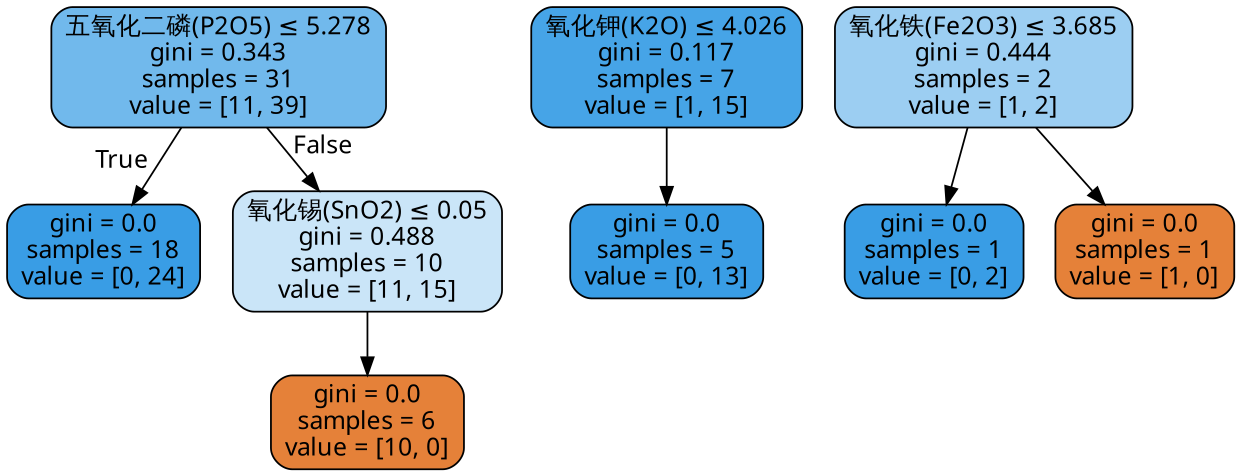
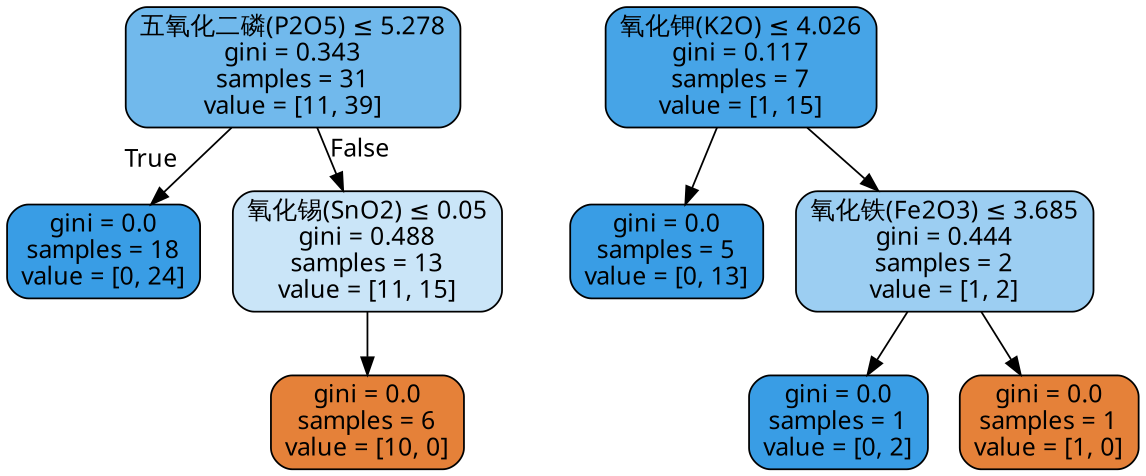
none -> (836, 153)
(367, 264) -> (367, 264)
